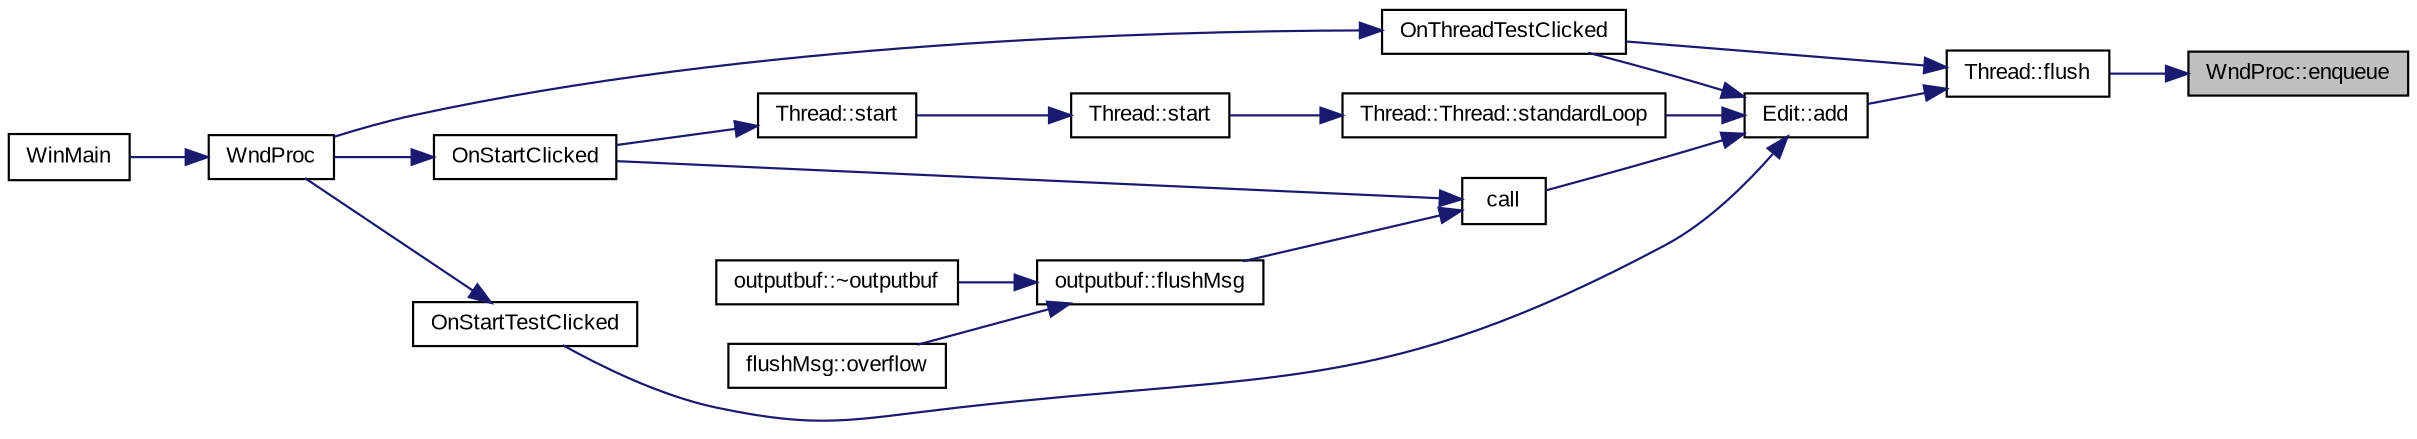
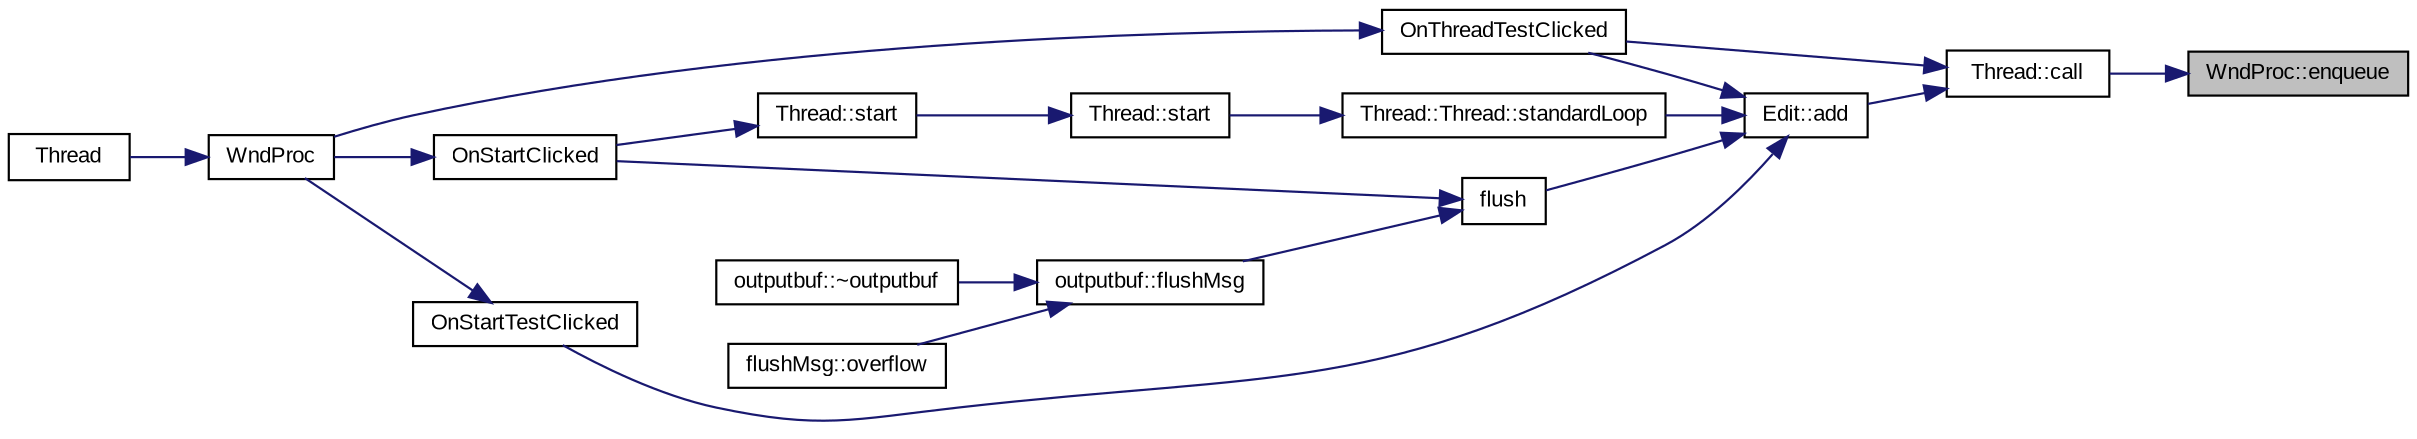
(2028, 74) -> (2028, 74)
(69, 157) -> (69, 157)
(1504, 201) -> (1504, 201)
